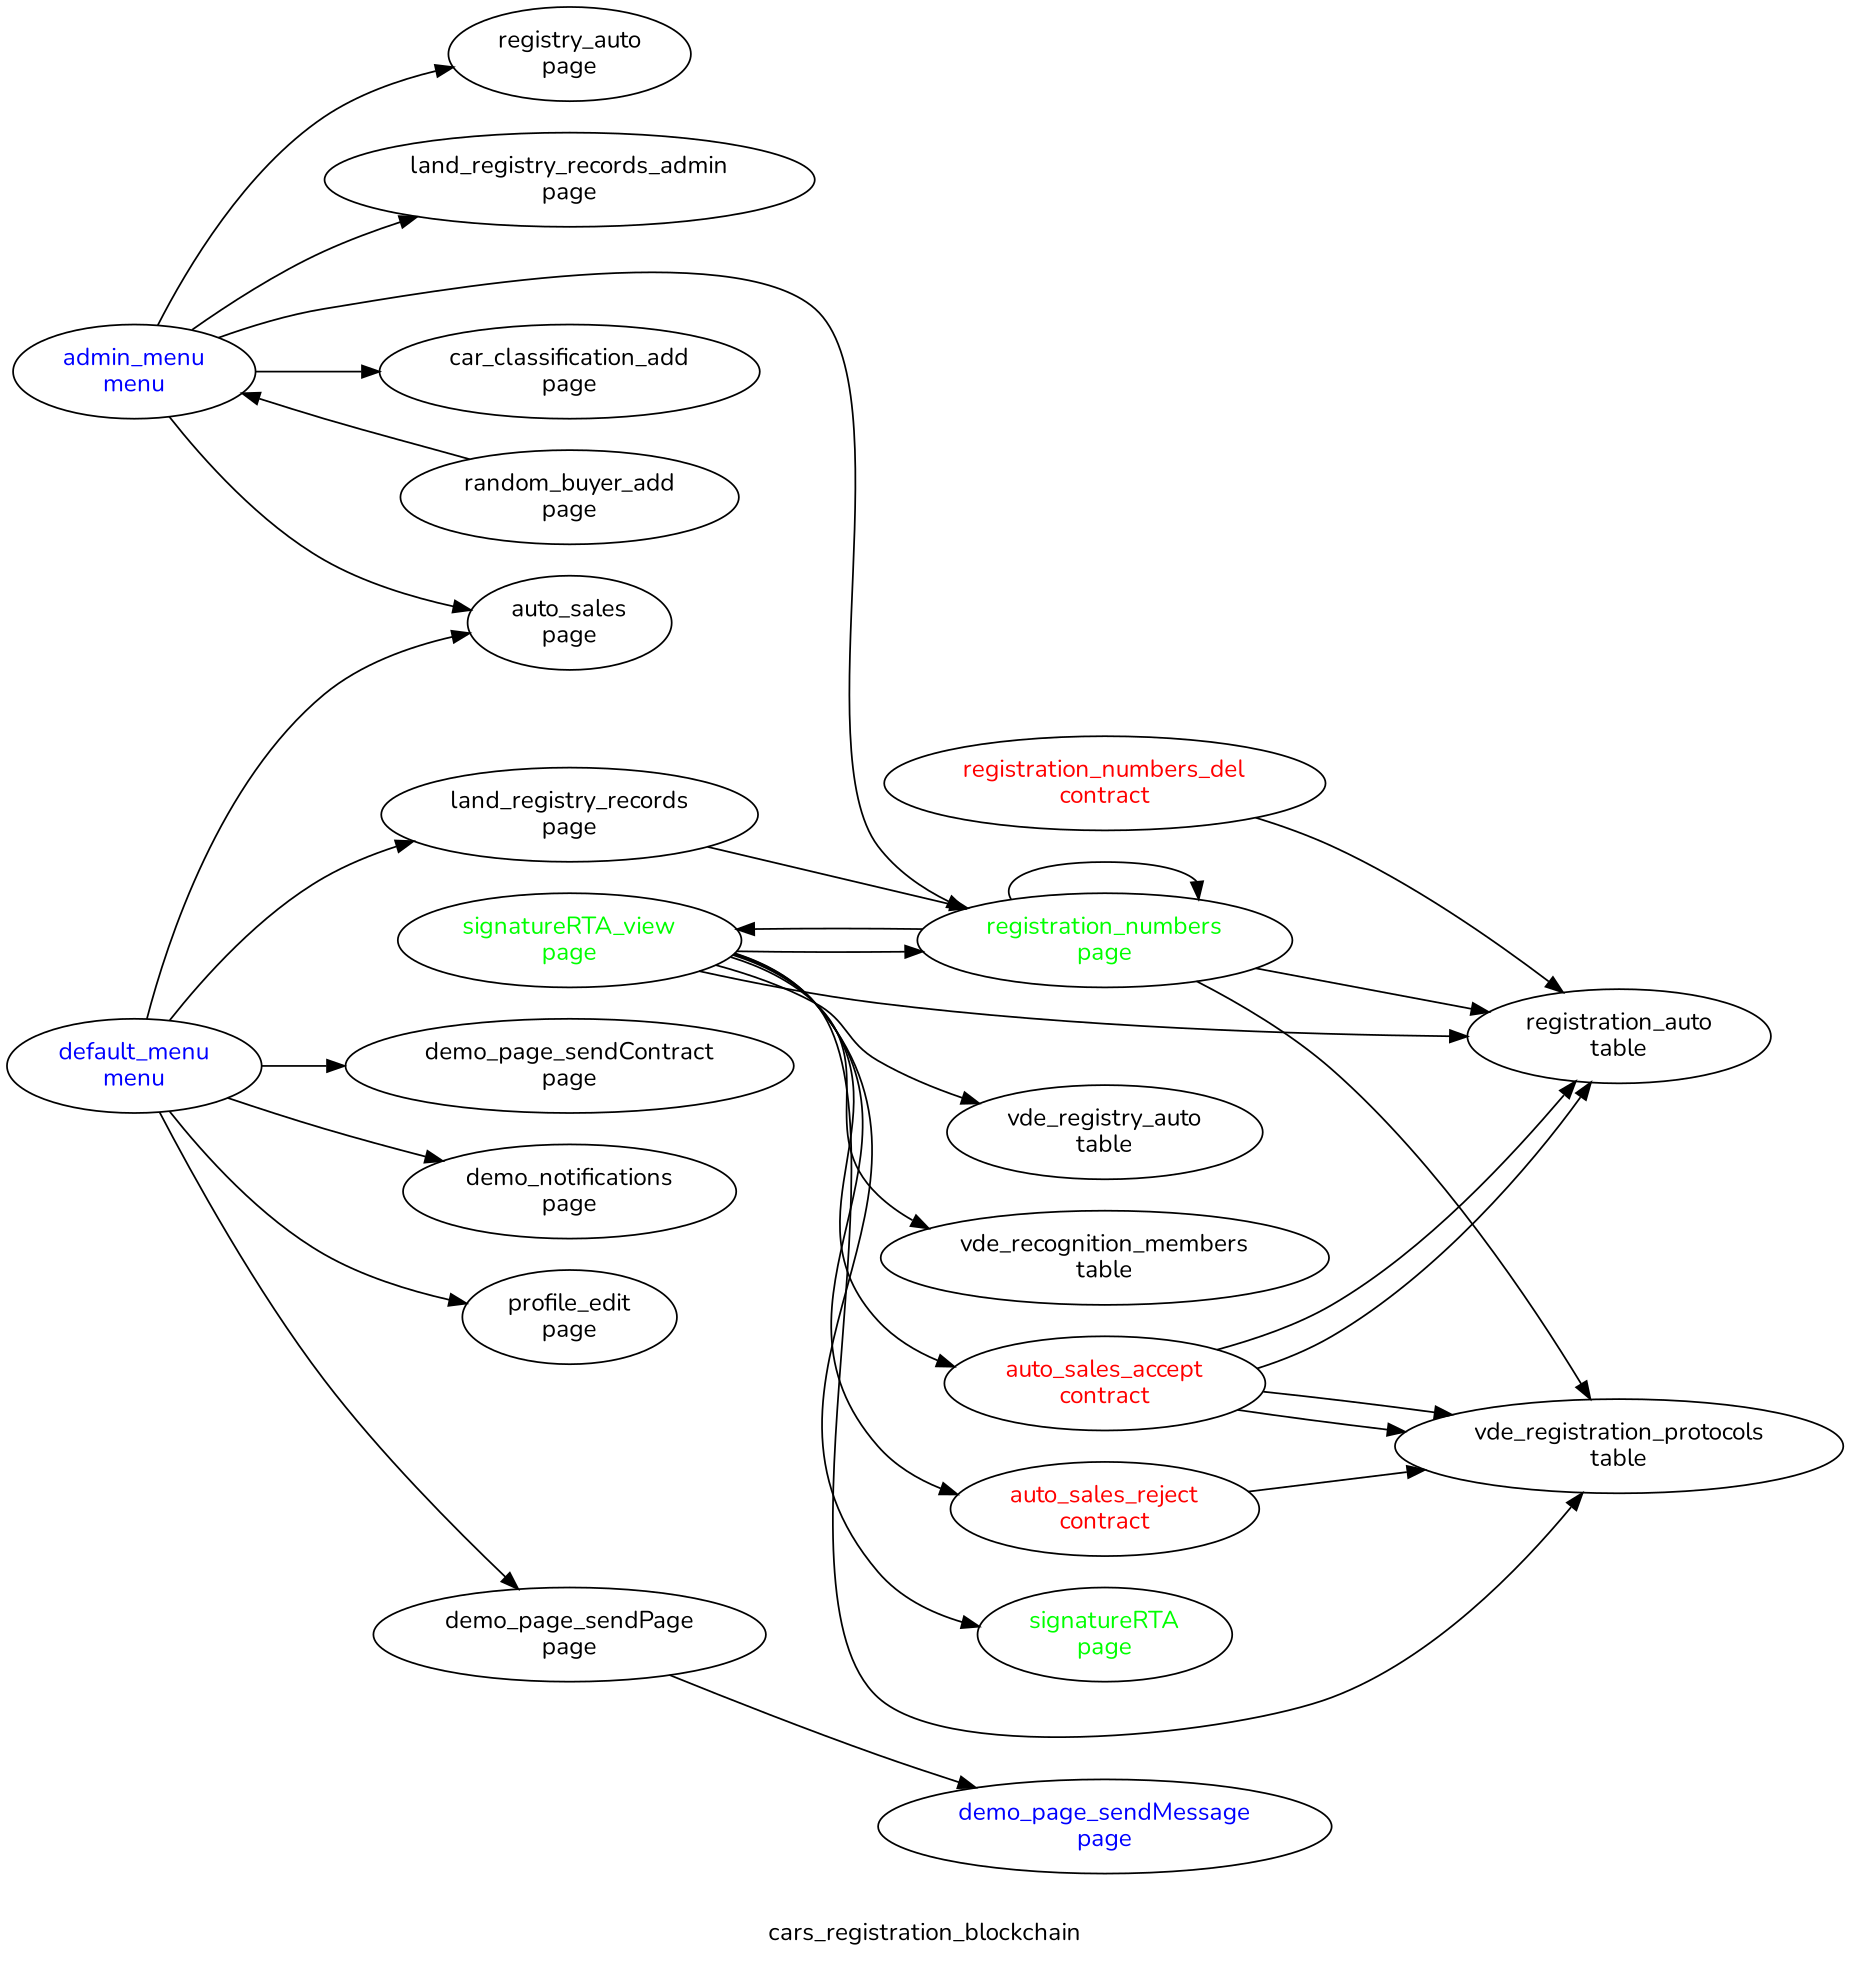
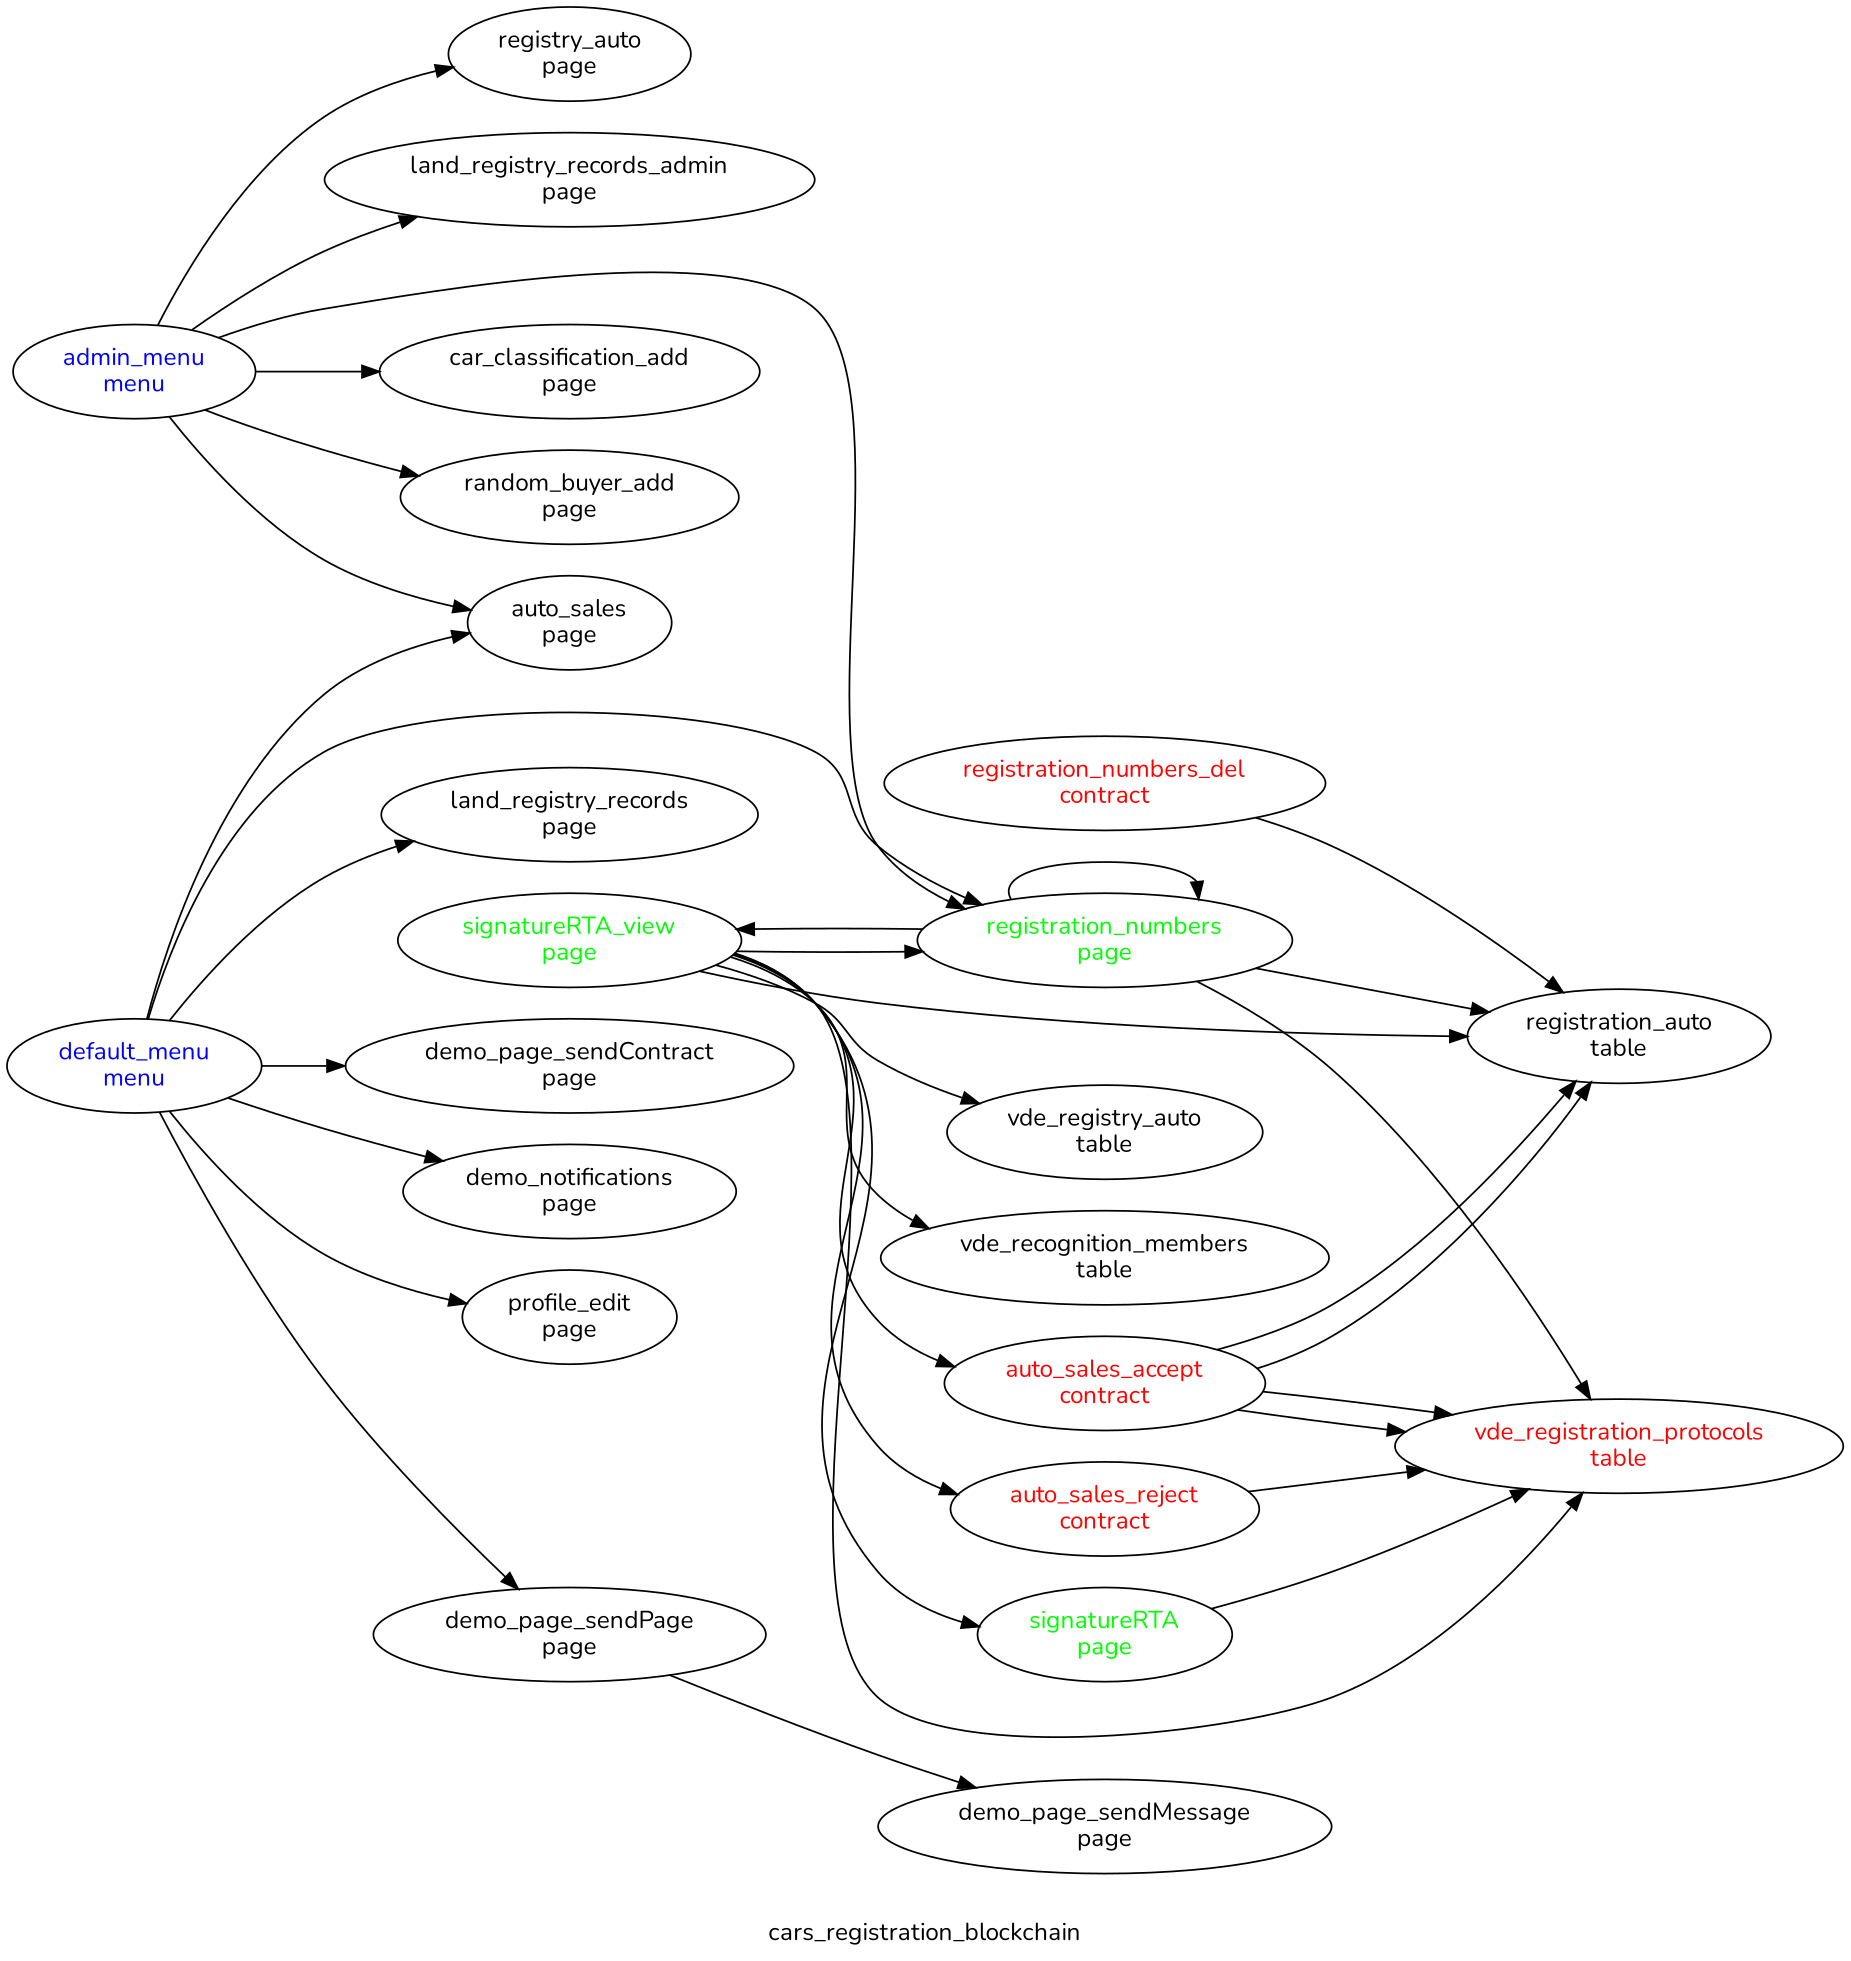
(364, 430) -> (302, 443)
(829, 876) -> (515, 714)
(1619, 1446) -> (1619, 1446)
none -> (1365, 1560)
(1105, 1826) -> (1105, 1826)
